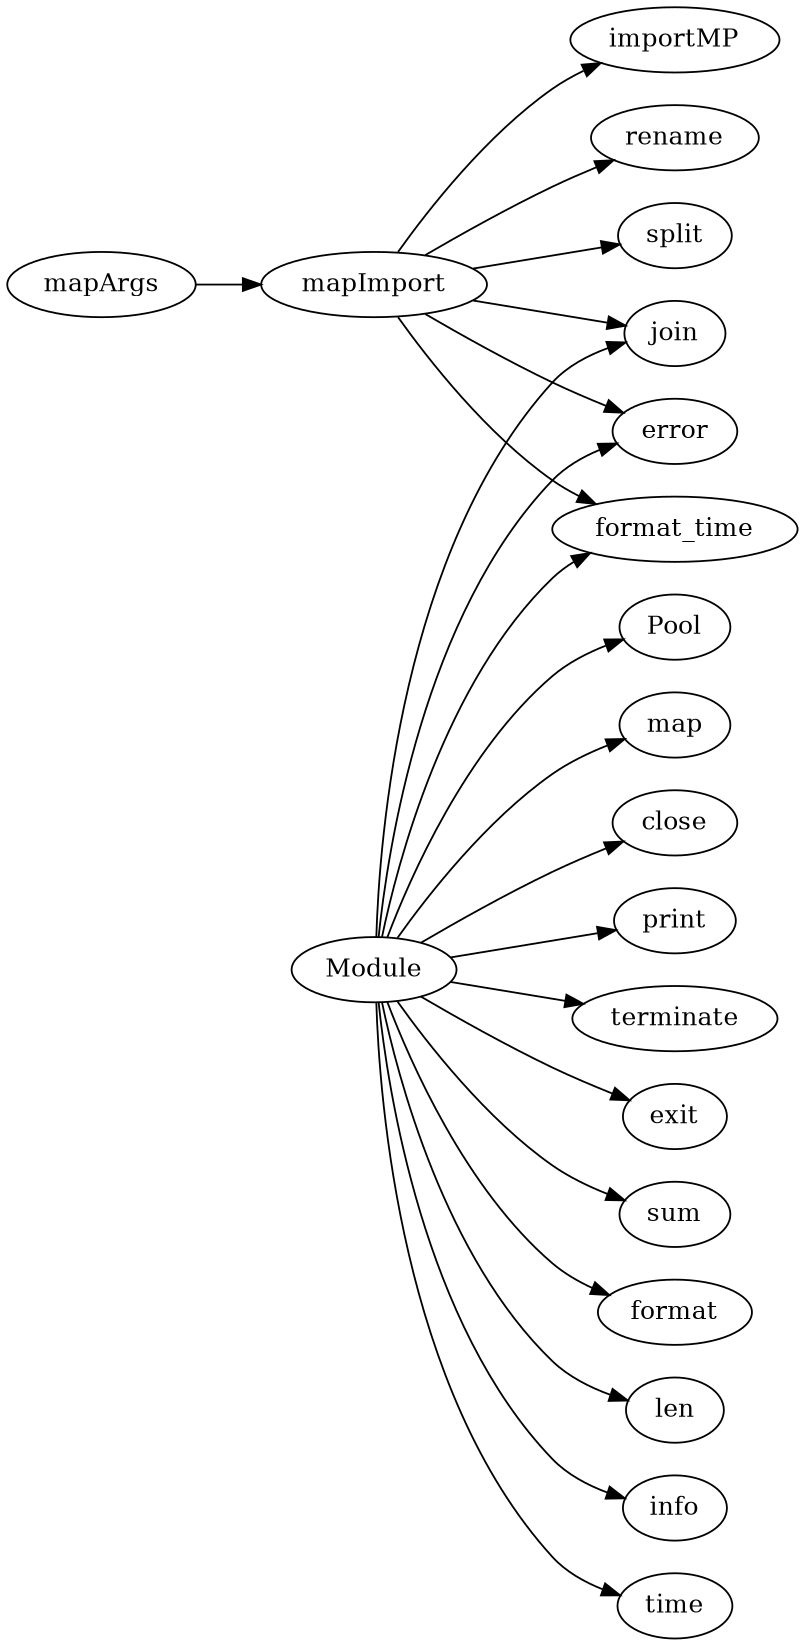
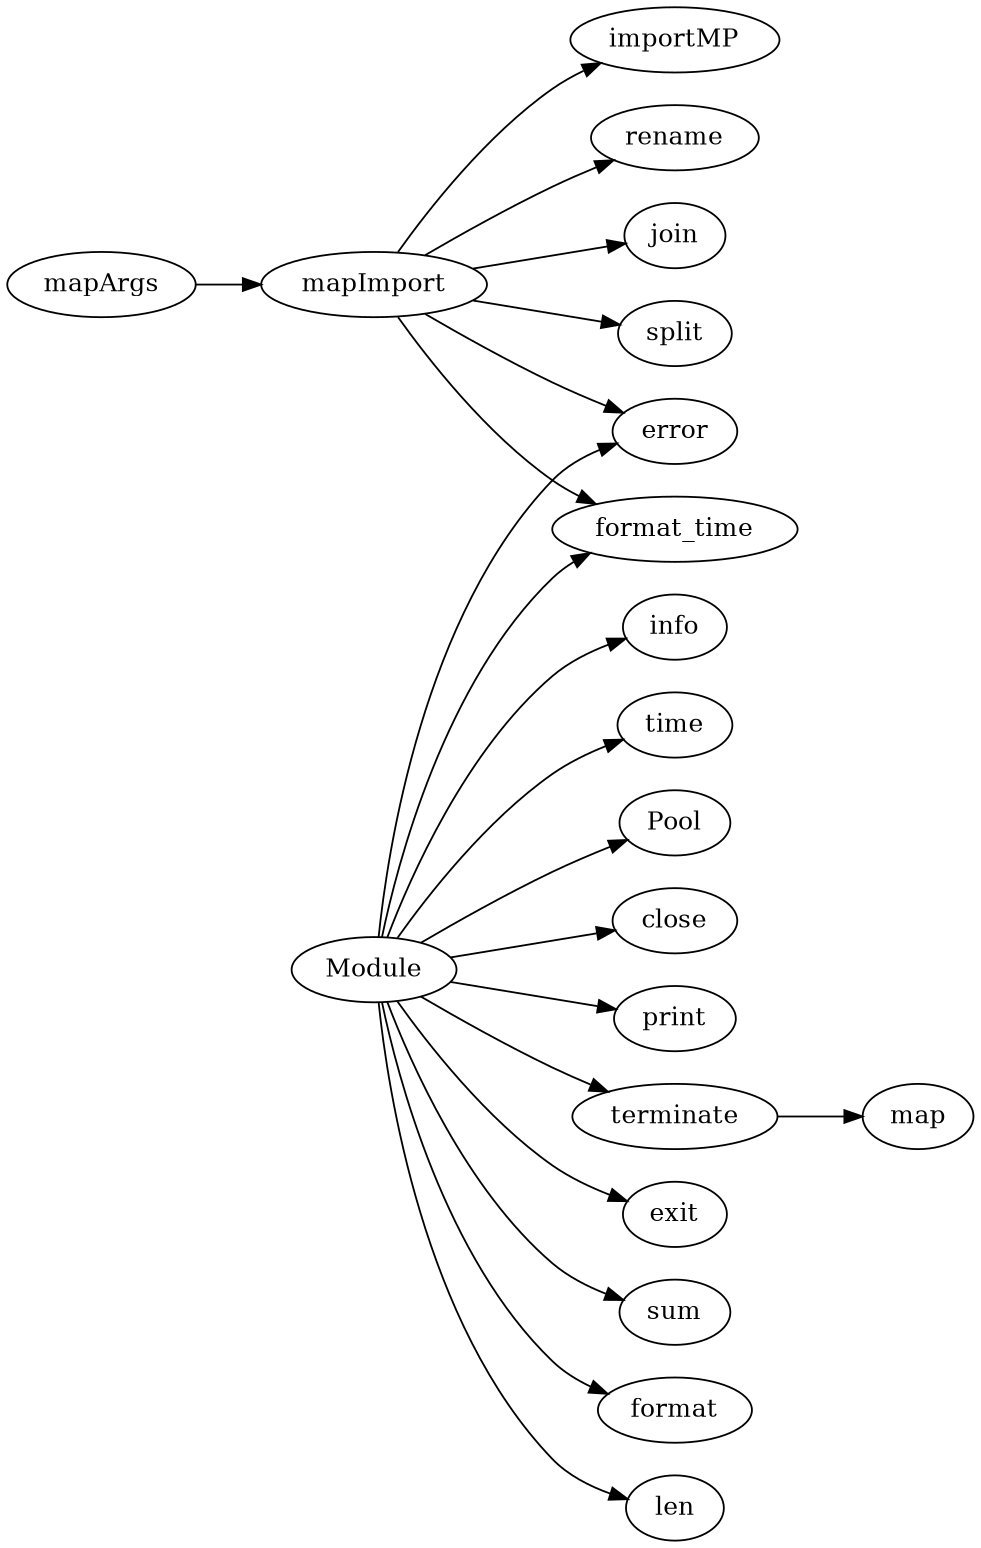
(429, 613) -> none
(490, 827) -> (811, 1116)
